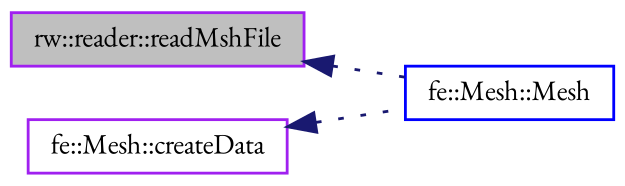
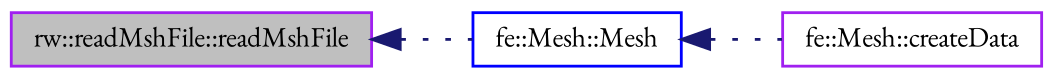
(158, 39) -> (191, 39)
(360, 116) -> (746, 39)
